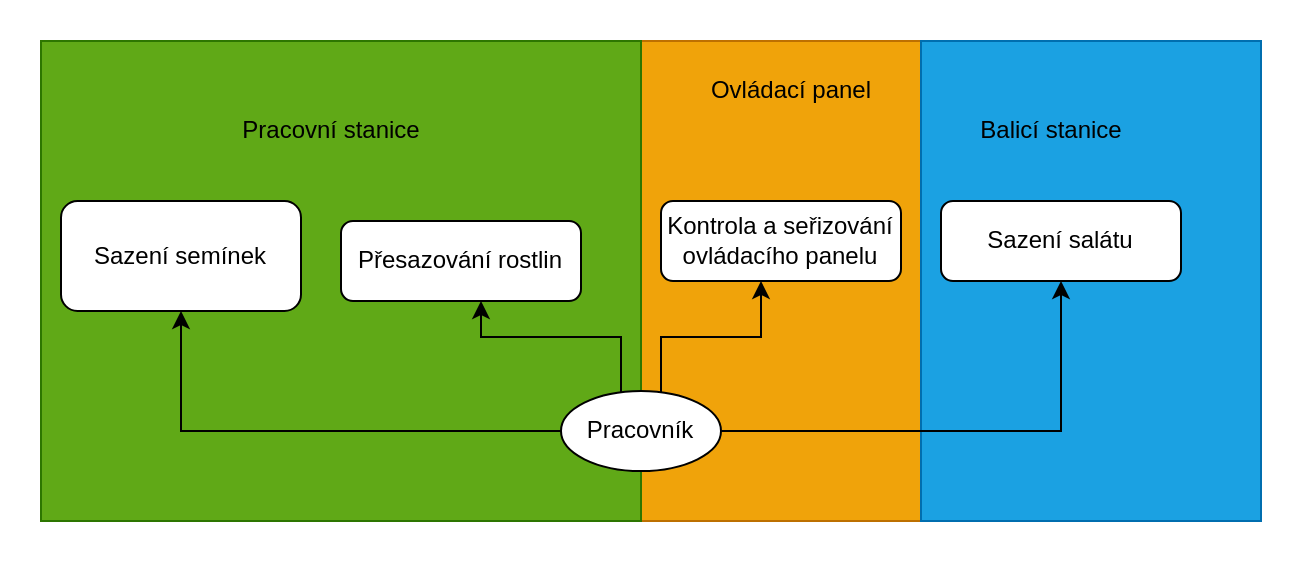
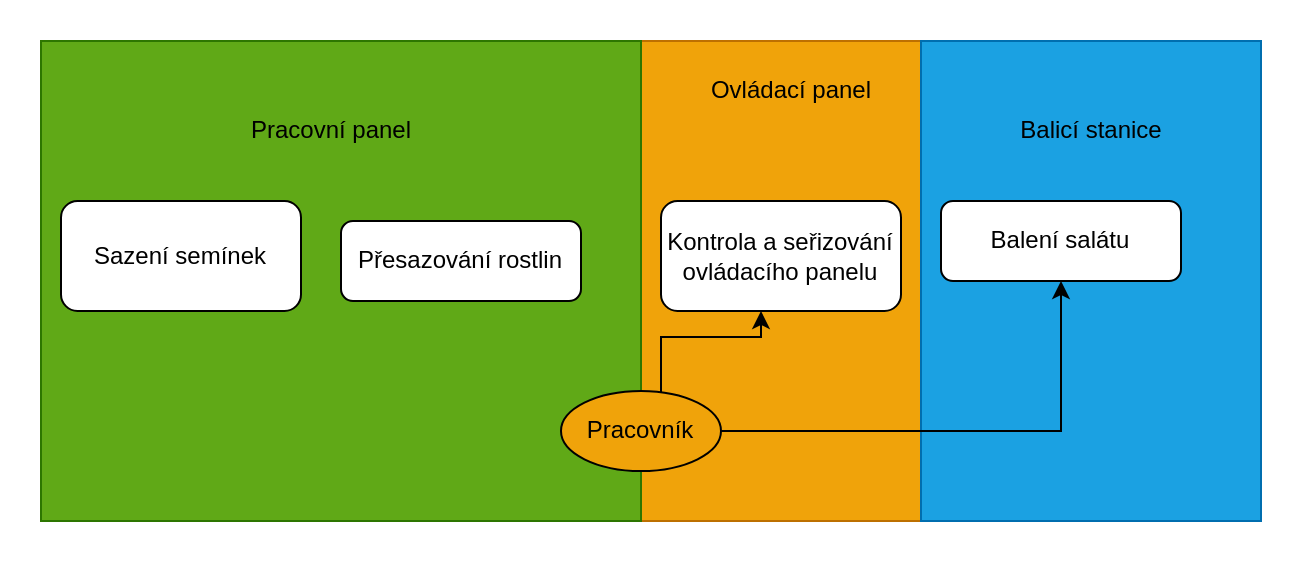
(332, 131) -> (332, 131)
(1051, 131) -> (1091, 131)
(781, 241) -> (781, 256)
(1061, 241) -> (1061, 241)
(567, 337) -> none
(318, 431) -> none
(641, 431) -> (641, 431)
